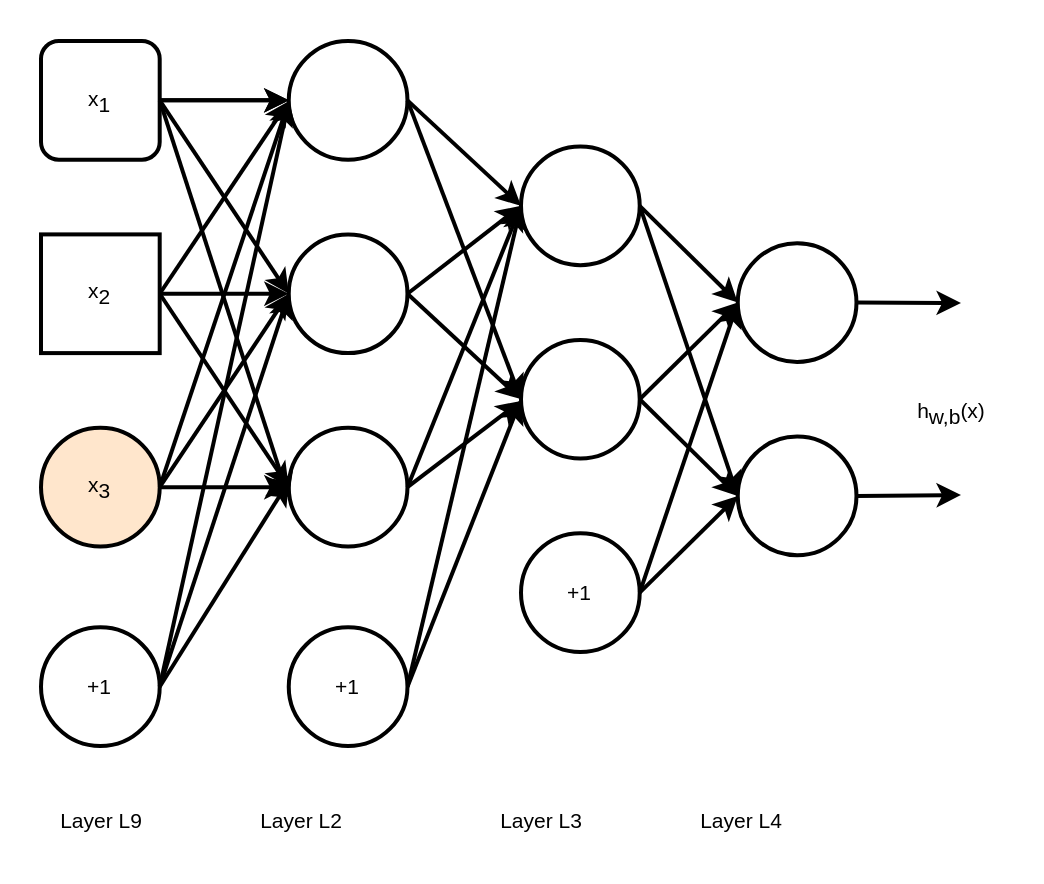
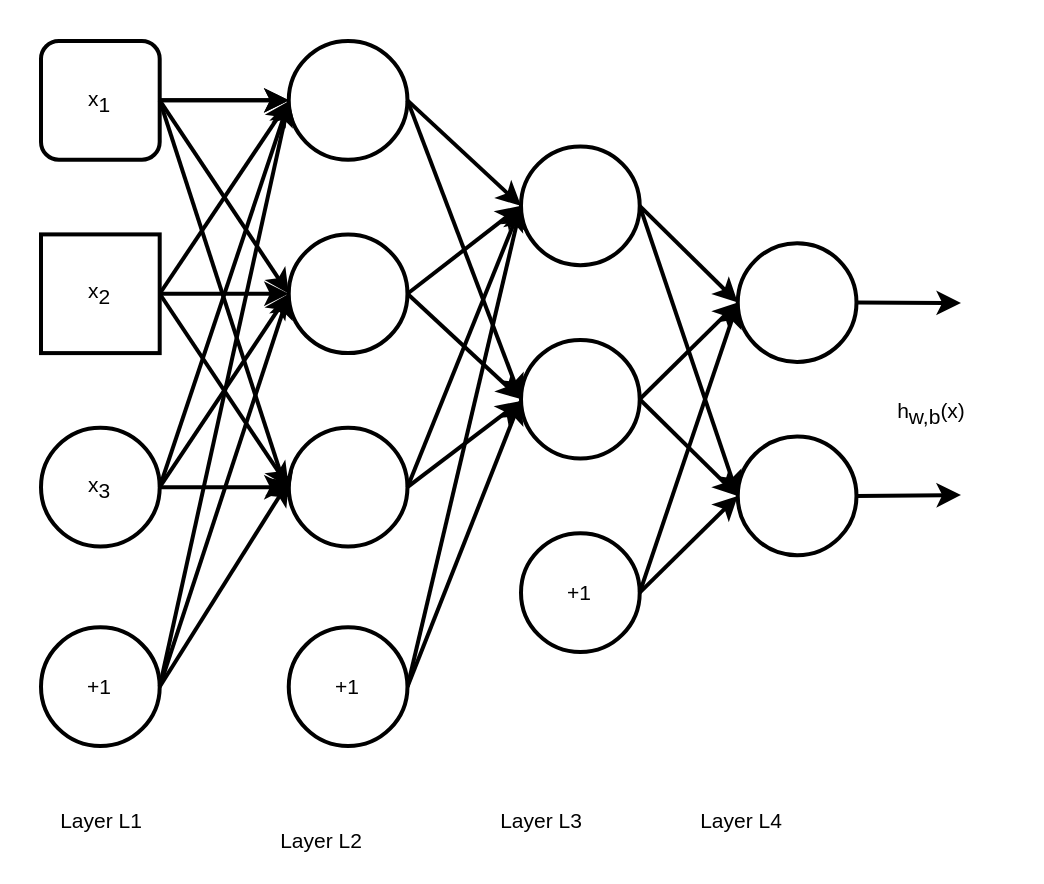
(950, 413) -> (930, 413)
(100, 487) -> (100, 487)
(102, 821) -> (102, 821)
(301, 821) -> (321, 841)
